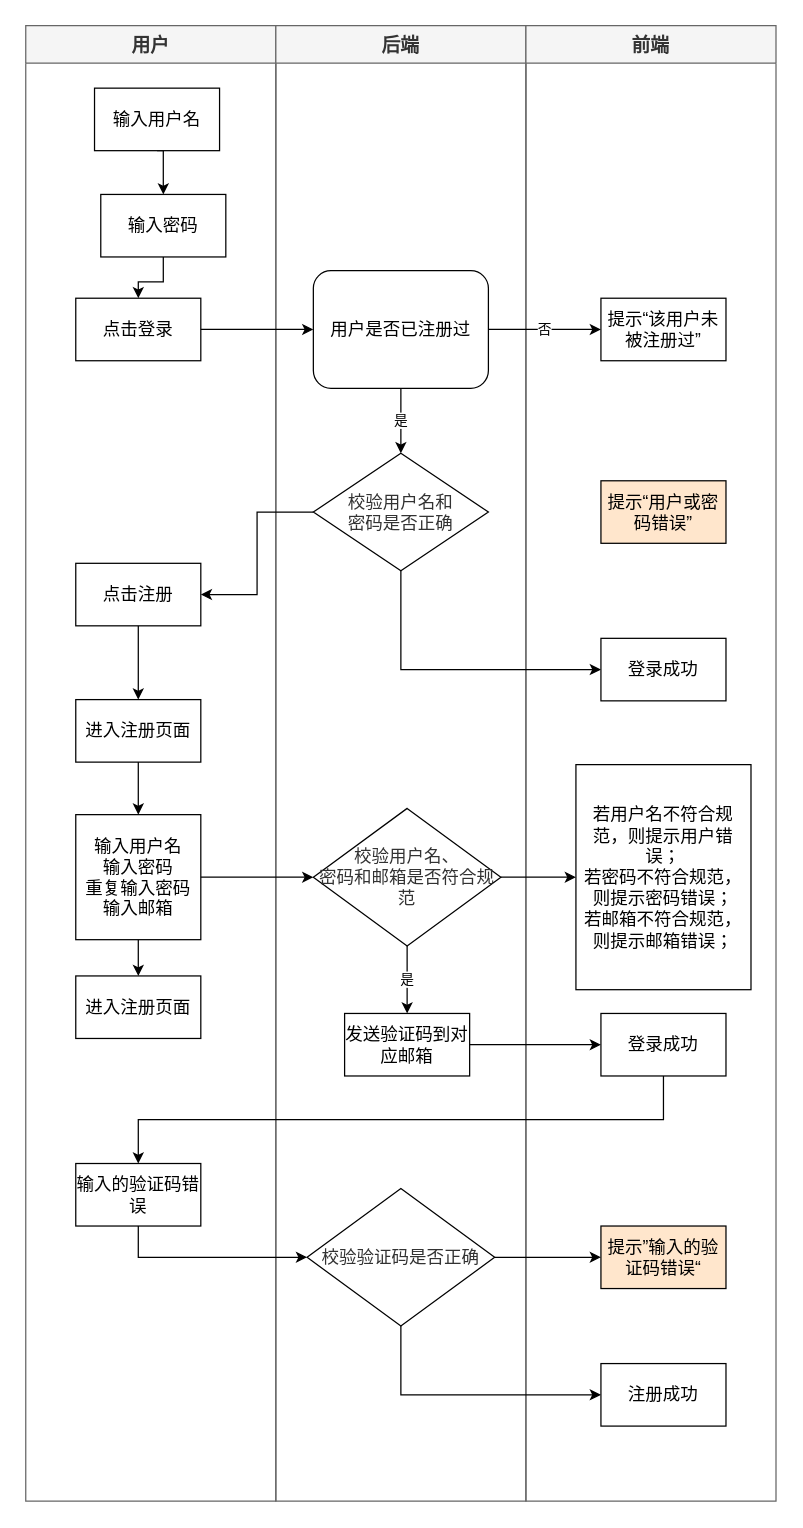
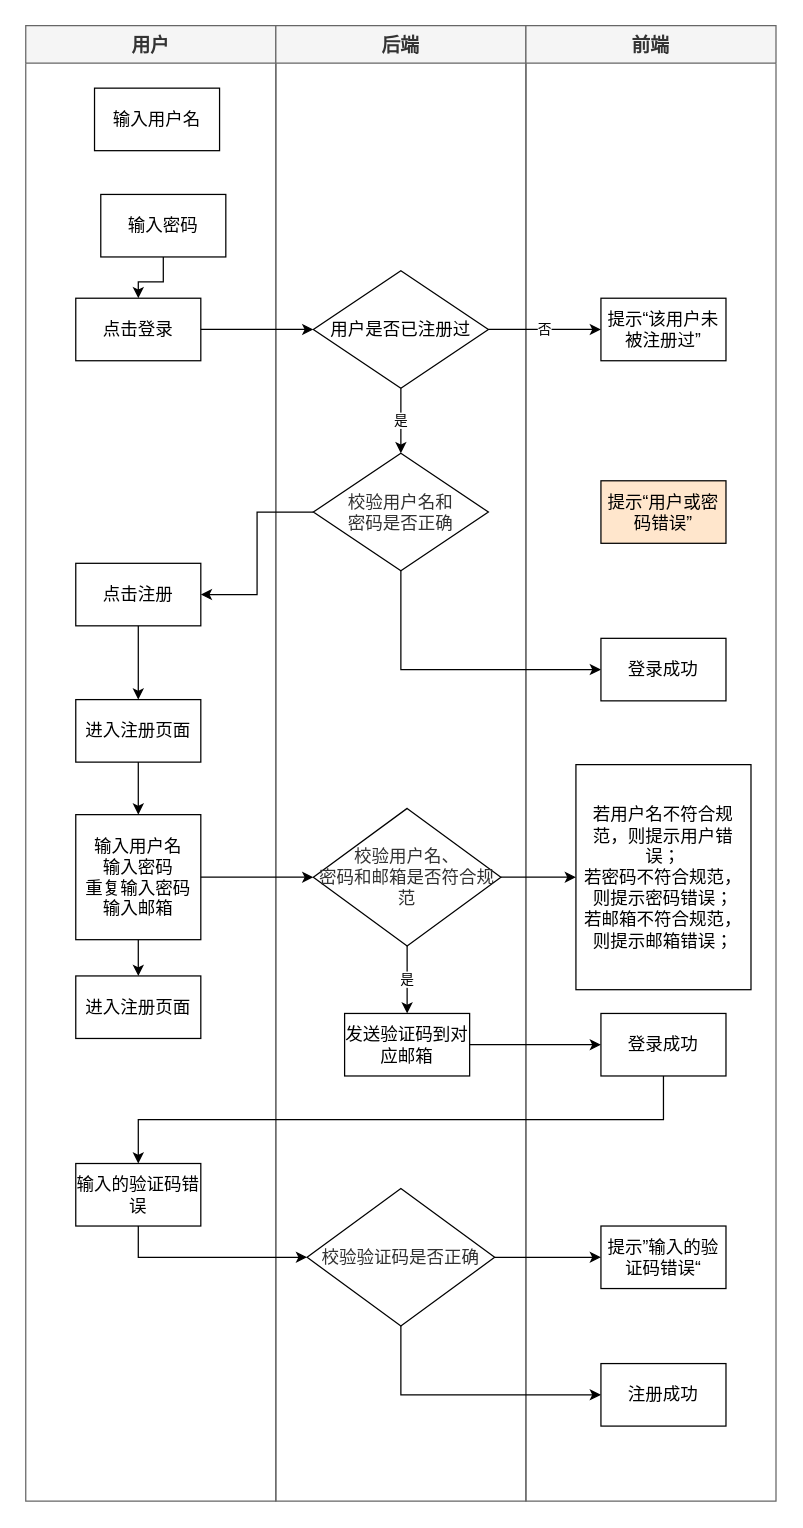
(163, 167) -> none
(401, 329) -> (401, 329)
(663, 1257) -> (663, 1257)
